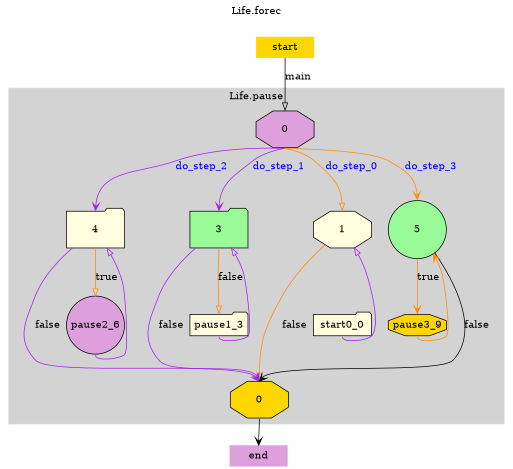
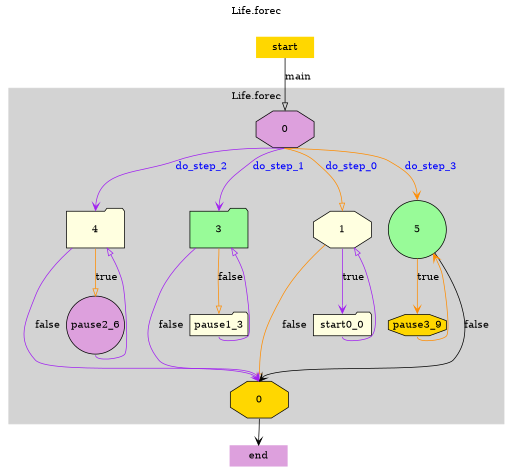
(256, 97) -> (256, 97)
none -> (342, 277)
